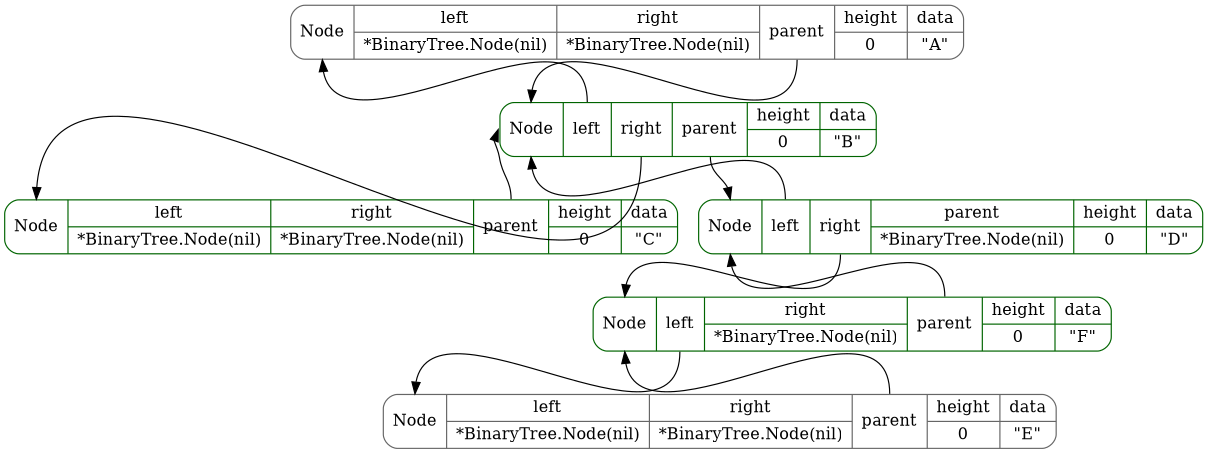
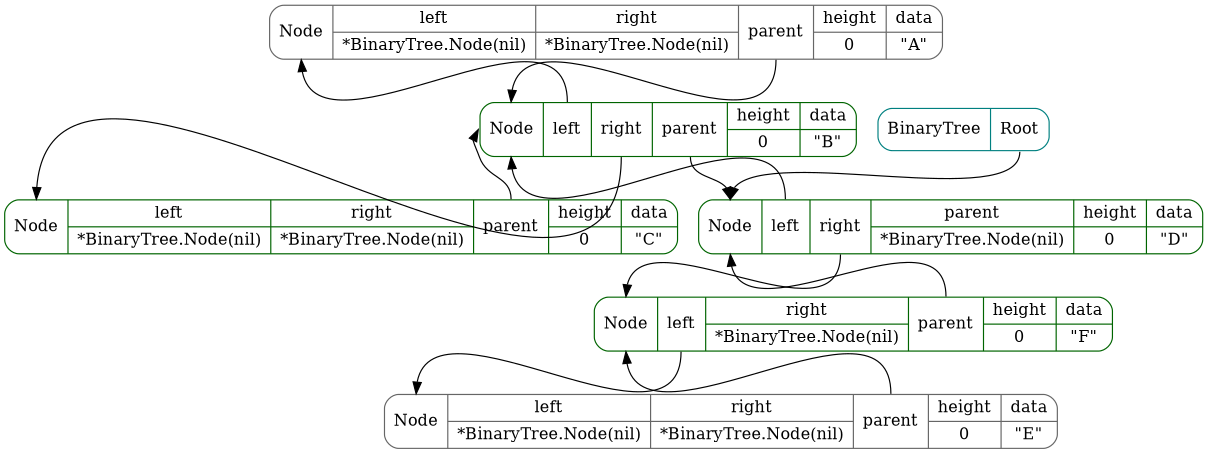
none -> (964, 130)
